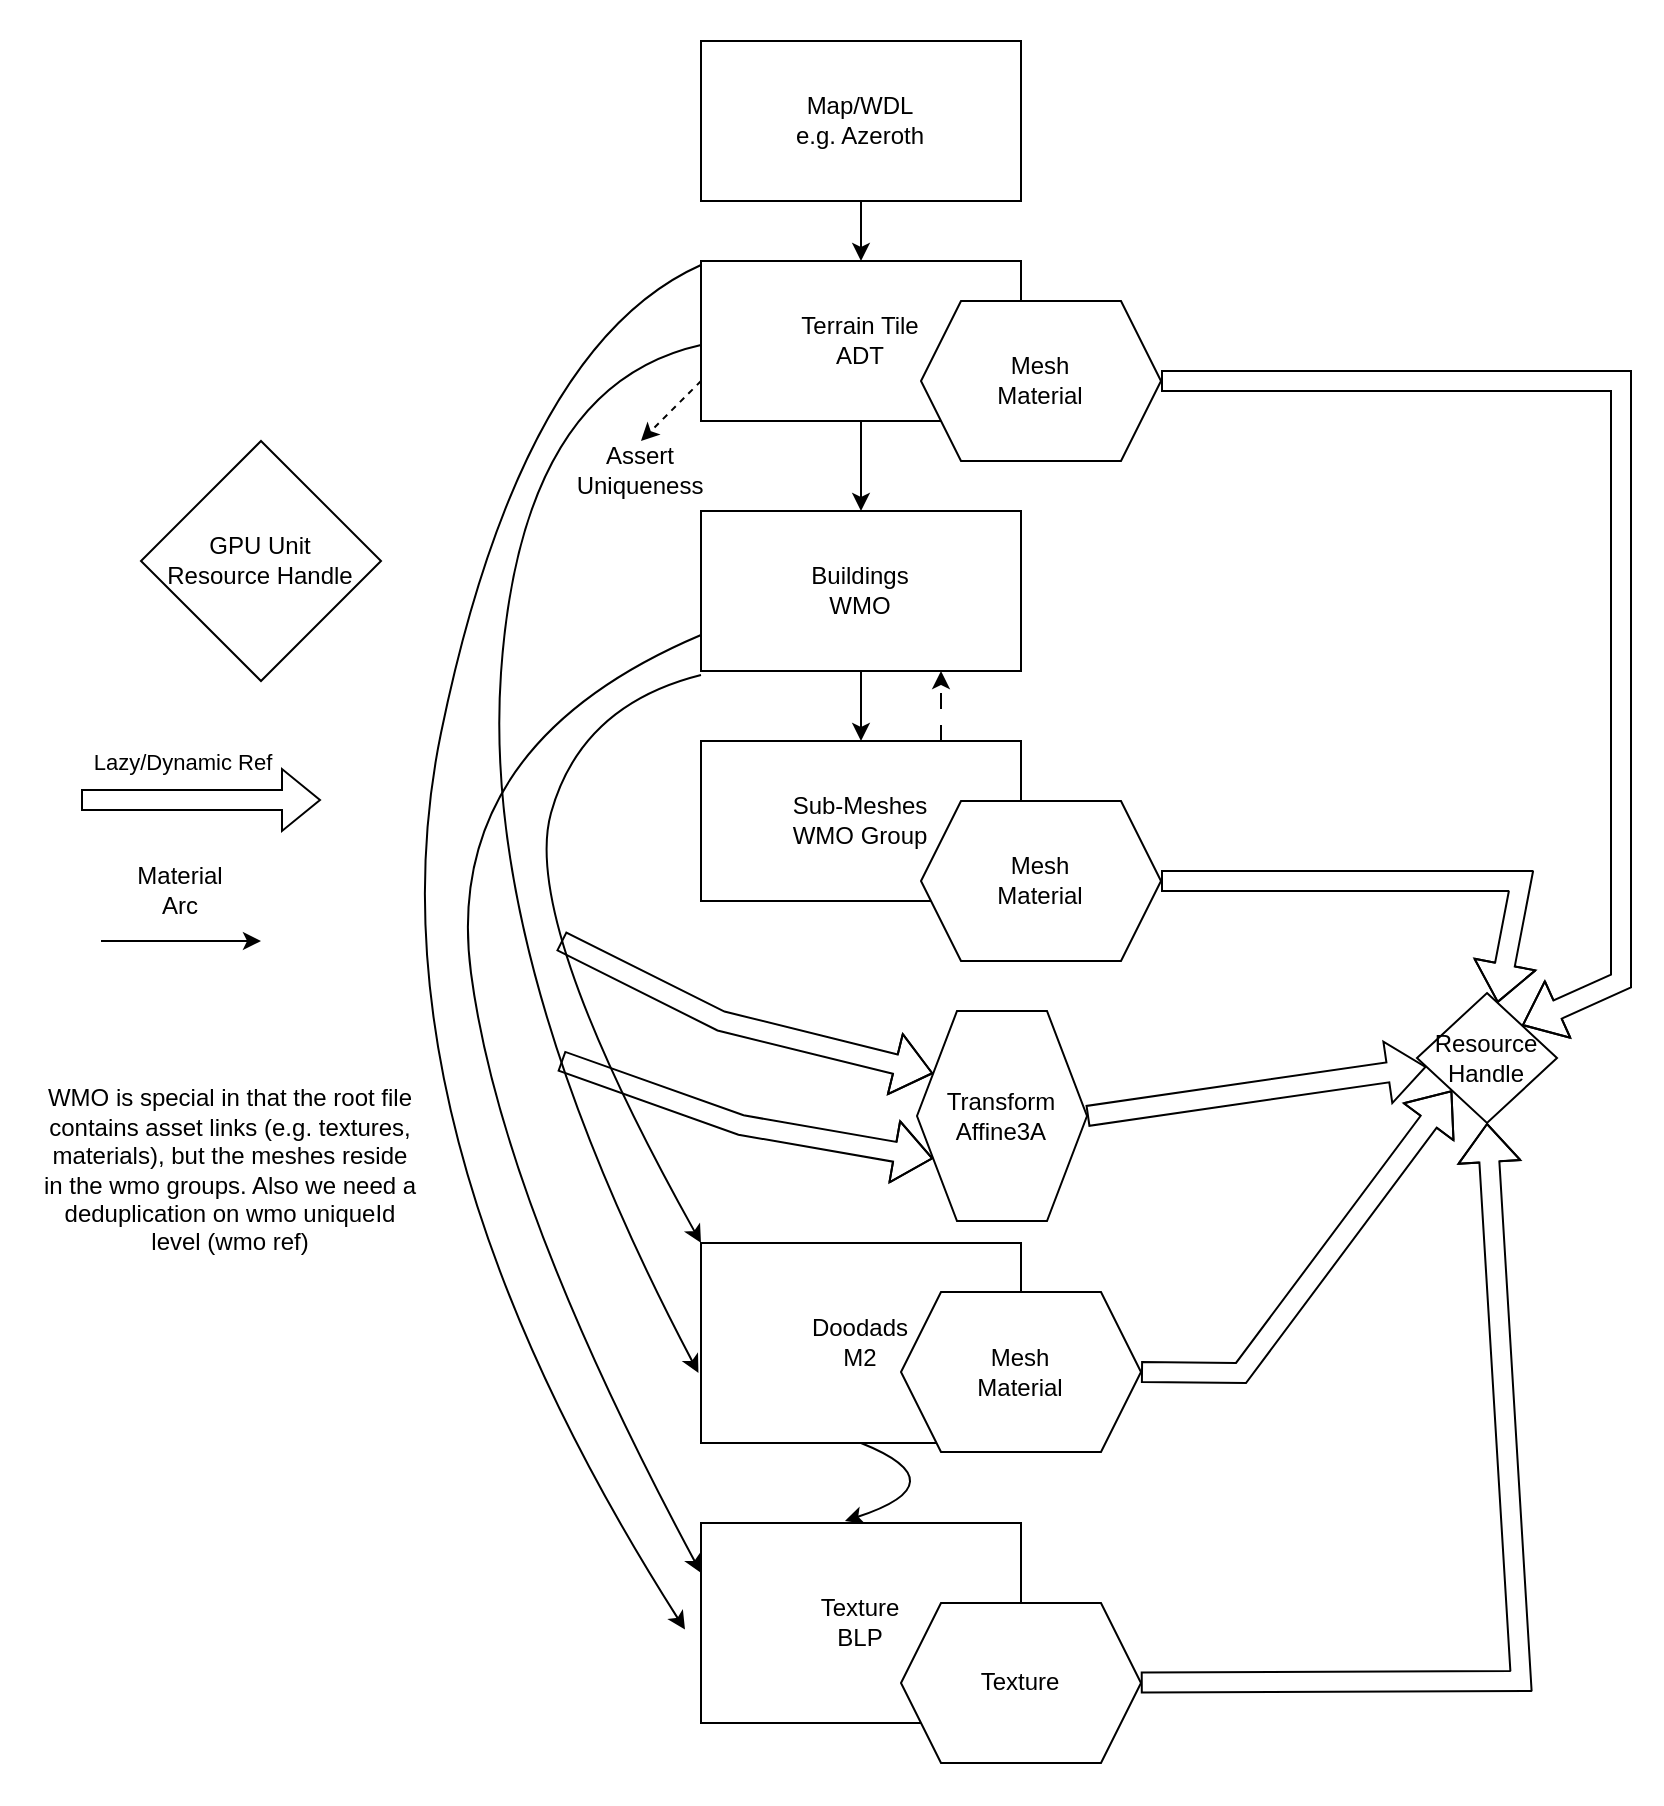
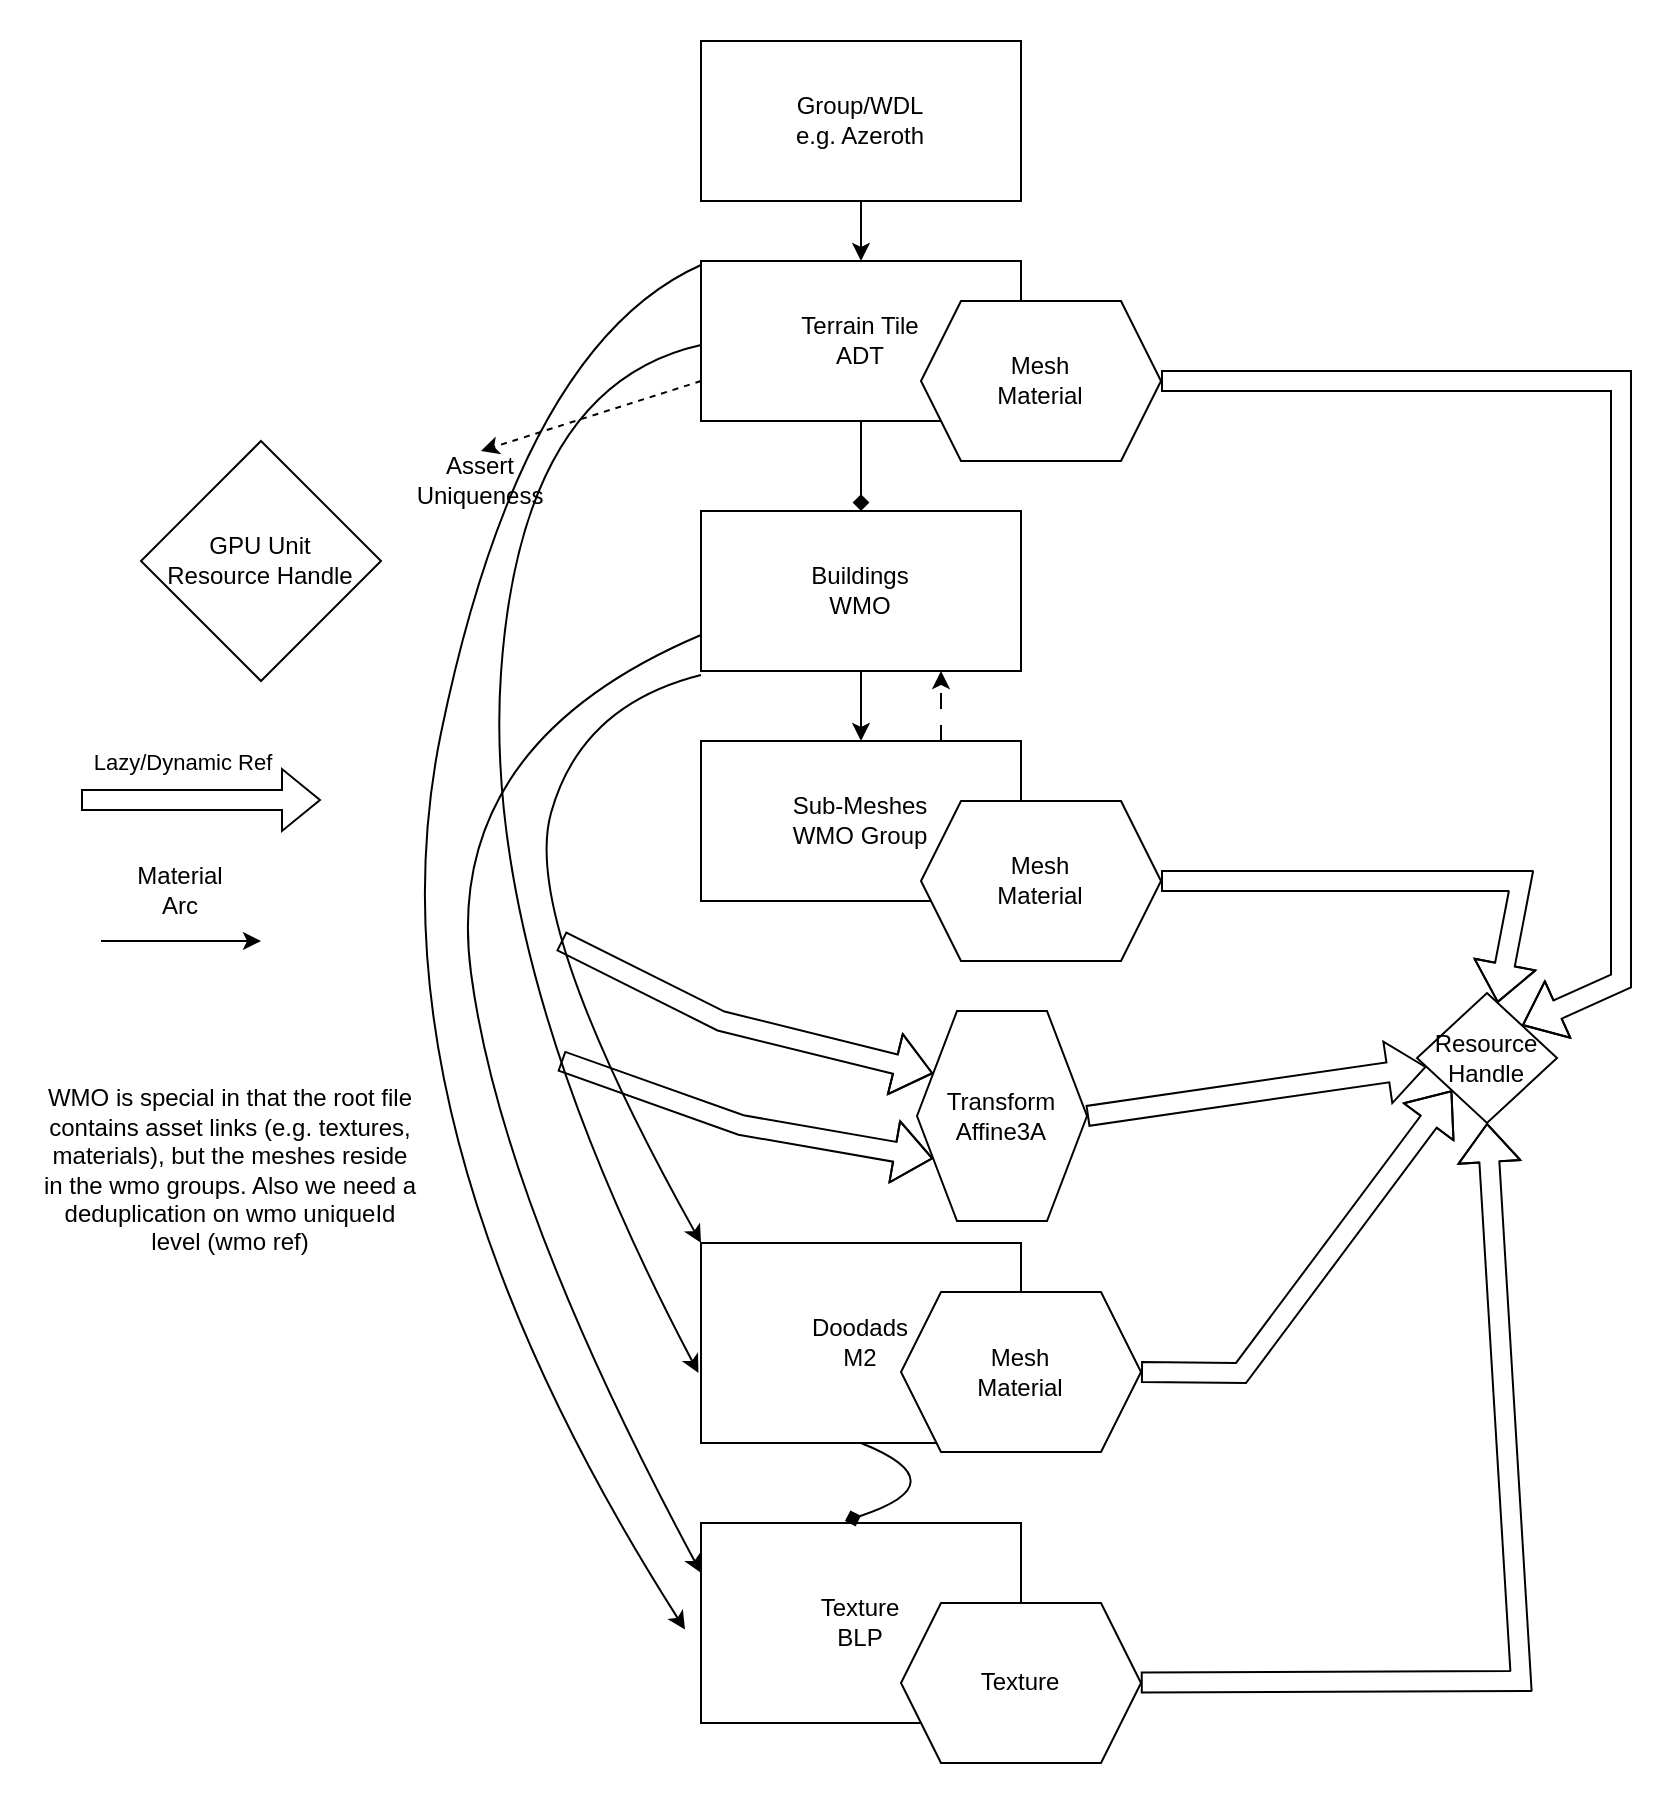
(861, 121) -> (861, 121)
(641, 471) -> (481, 481)
(861, 496) -> (861, 495)
(859, 1516) -> (861, 1516)
